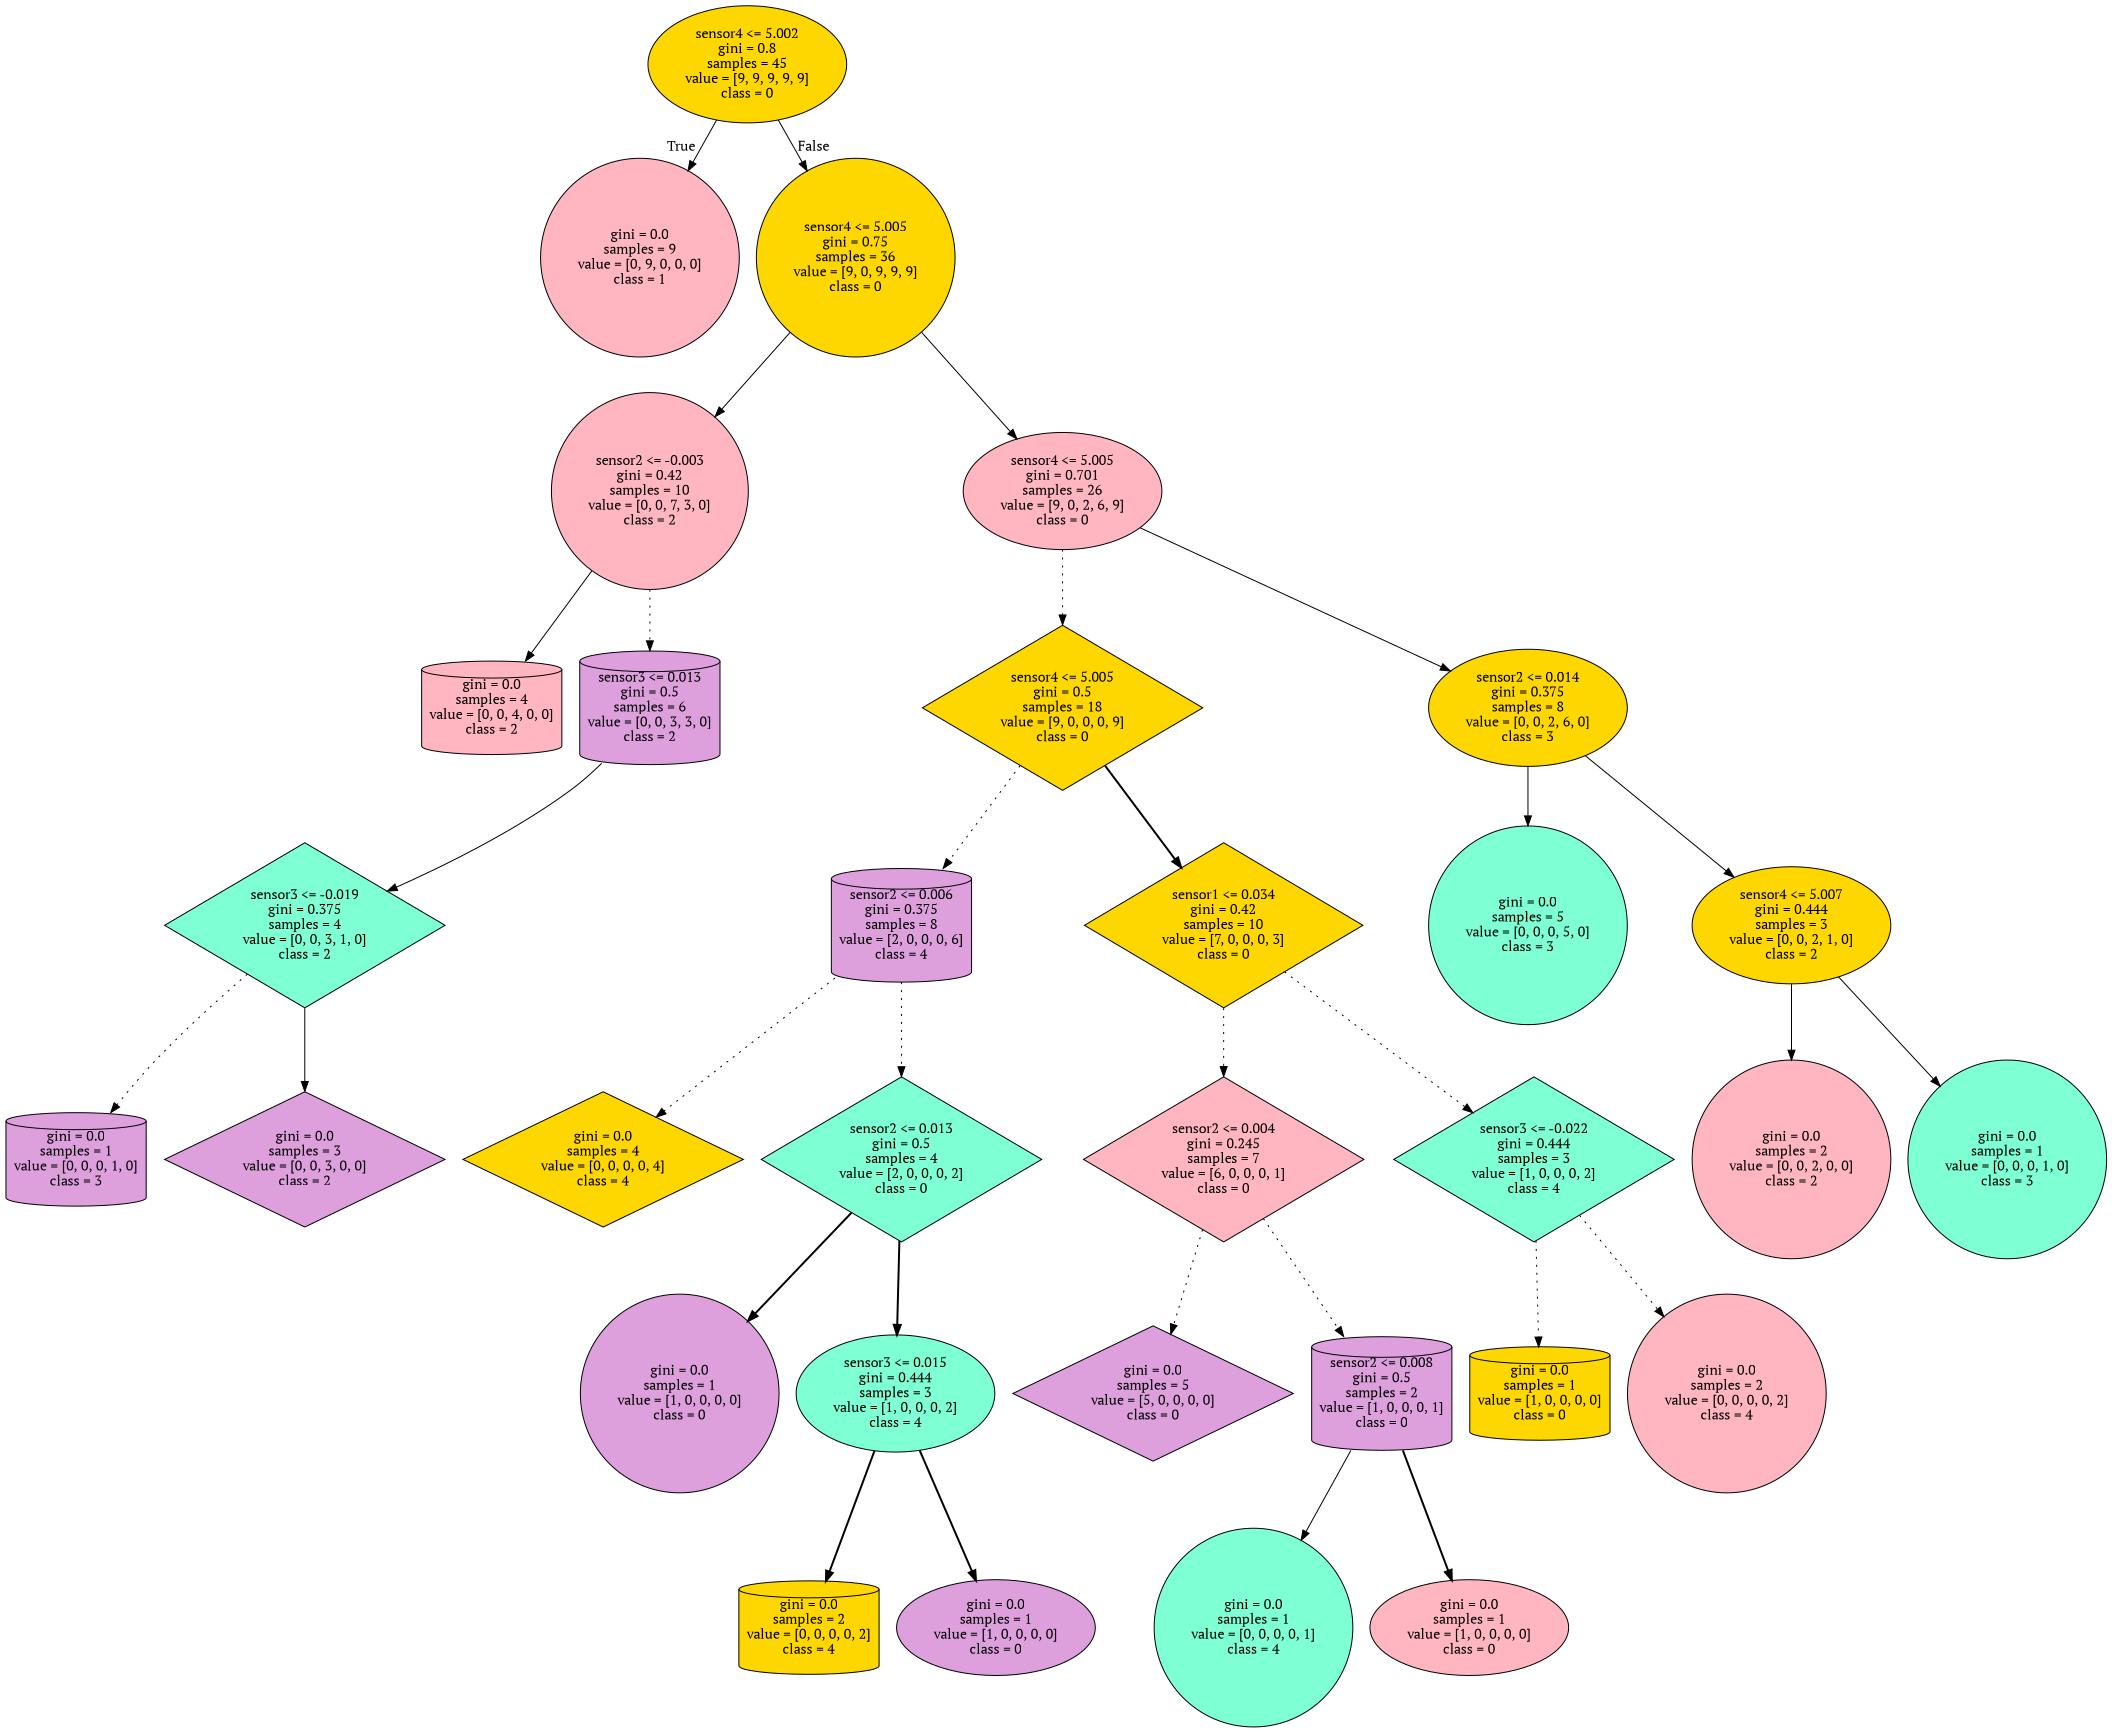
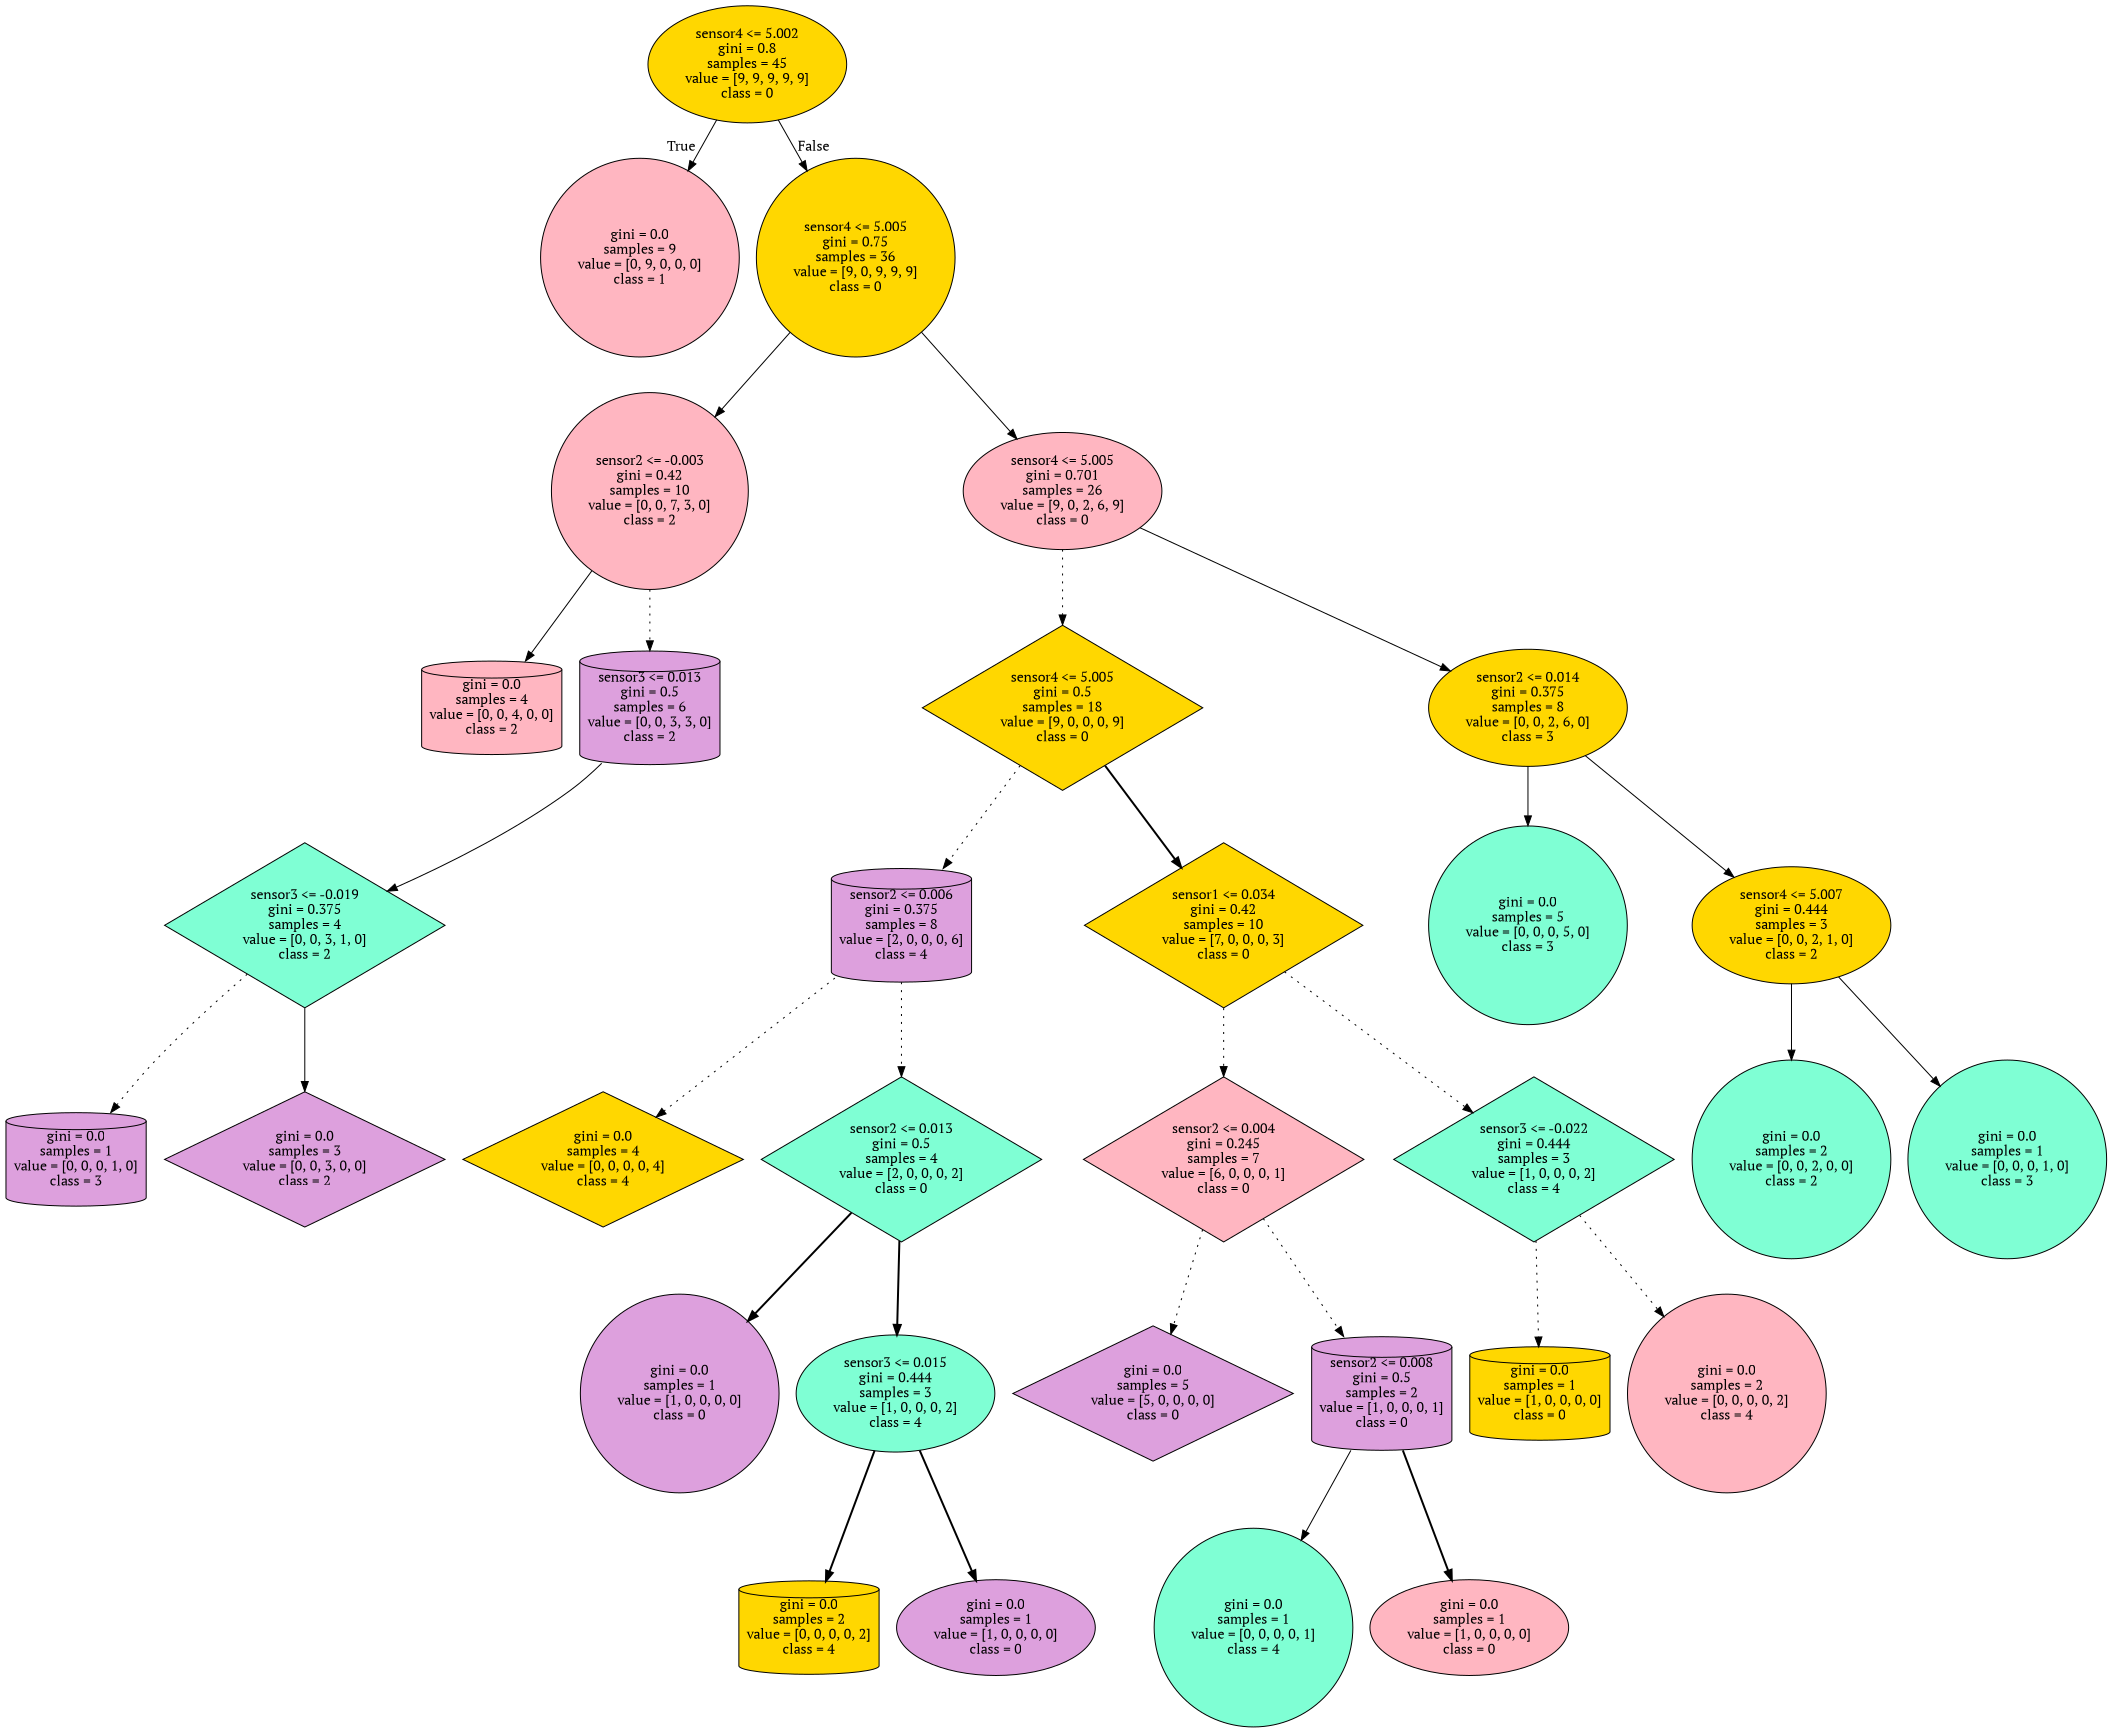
(1791, 1159) -> (1791, 1159)
